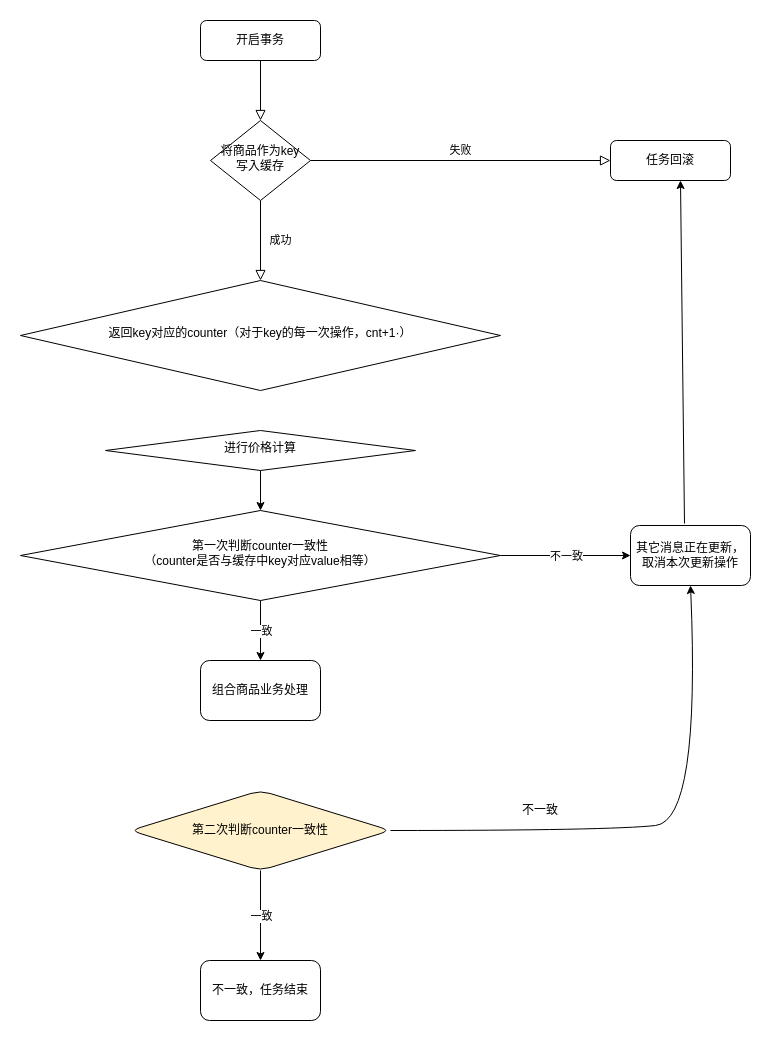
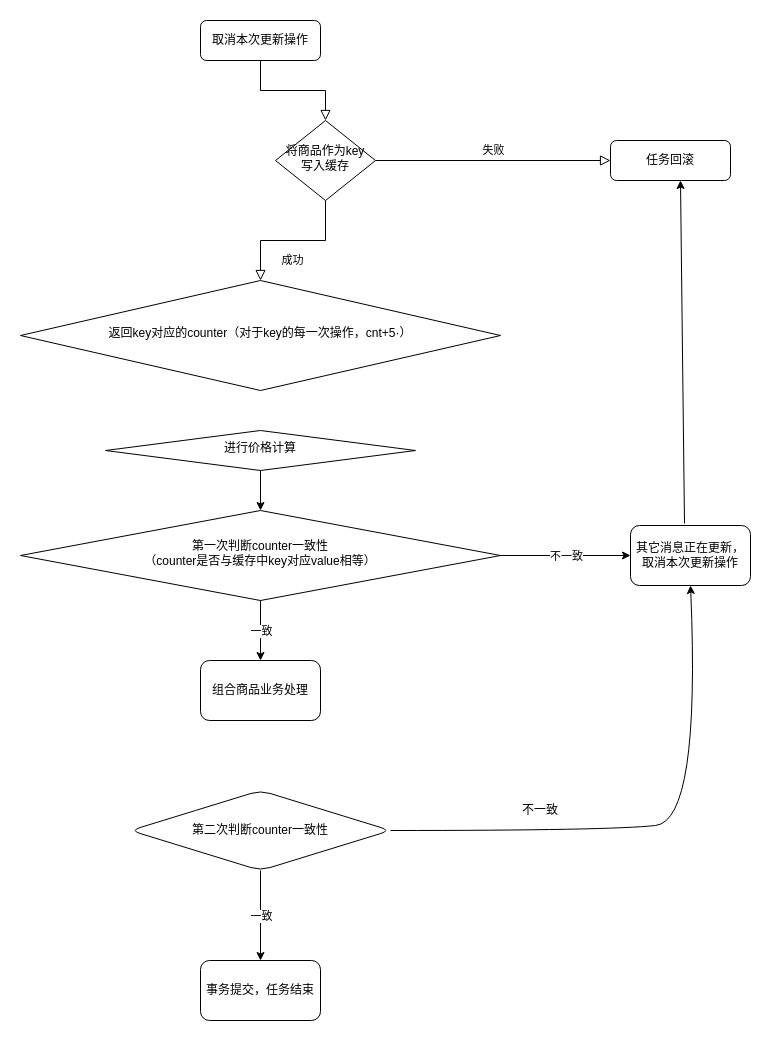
(261, 41) -> (261, 41)
(261, 161) -> (326, 161)
(261, 334) -> (261, 334)
(261, 831) -> (261, 831)
(261, 991) -> (261, 991)
